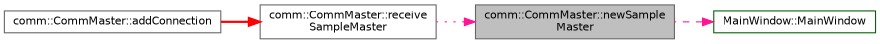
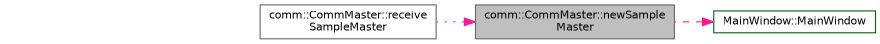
(113, 22) -> none
